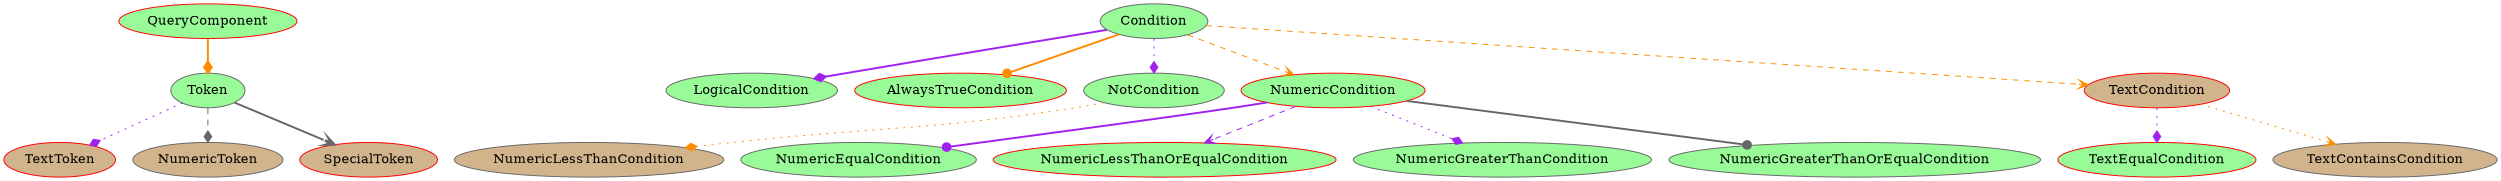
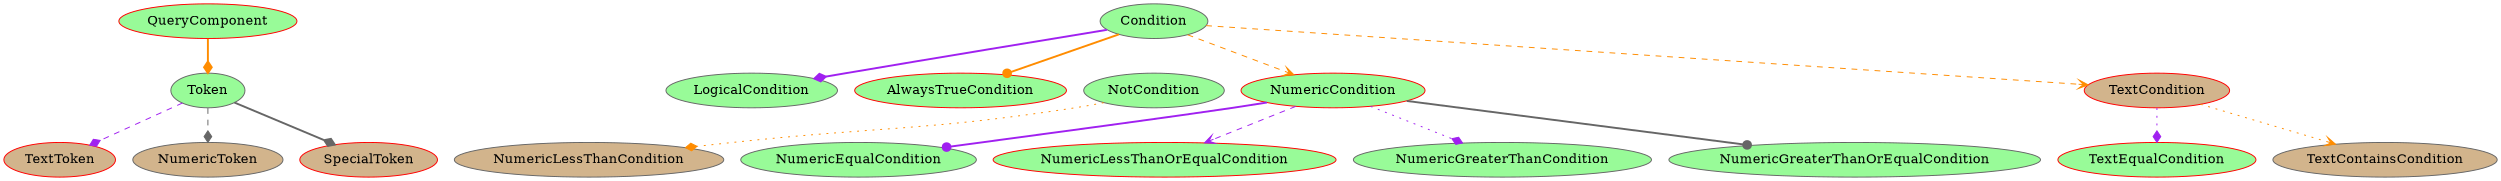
(1154, 50) -> none
(279, 121) -> (279, 121)
(141, 122) -> (141, 122)
